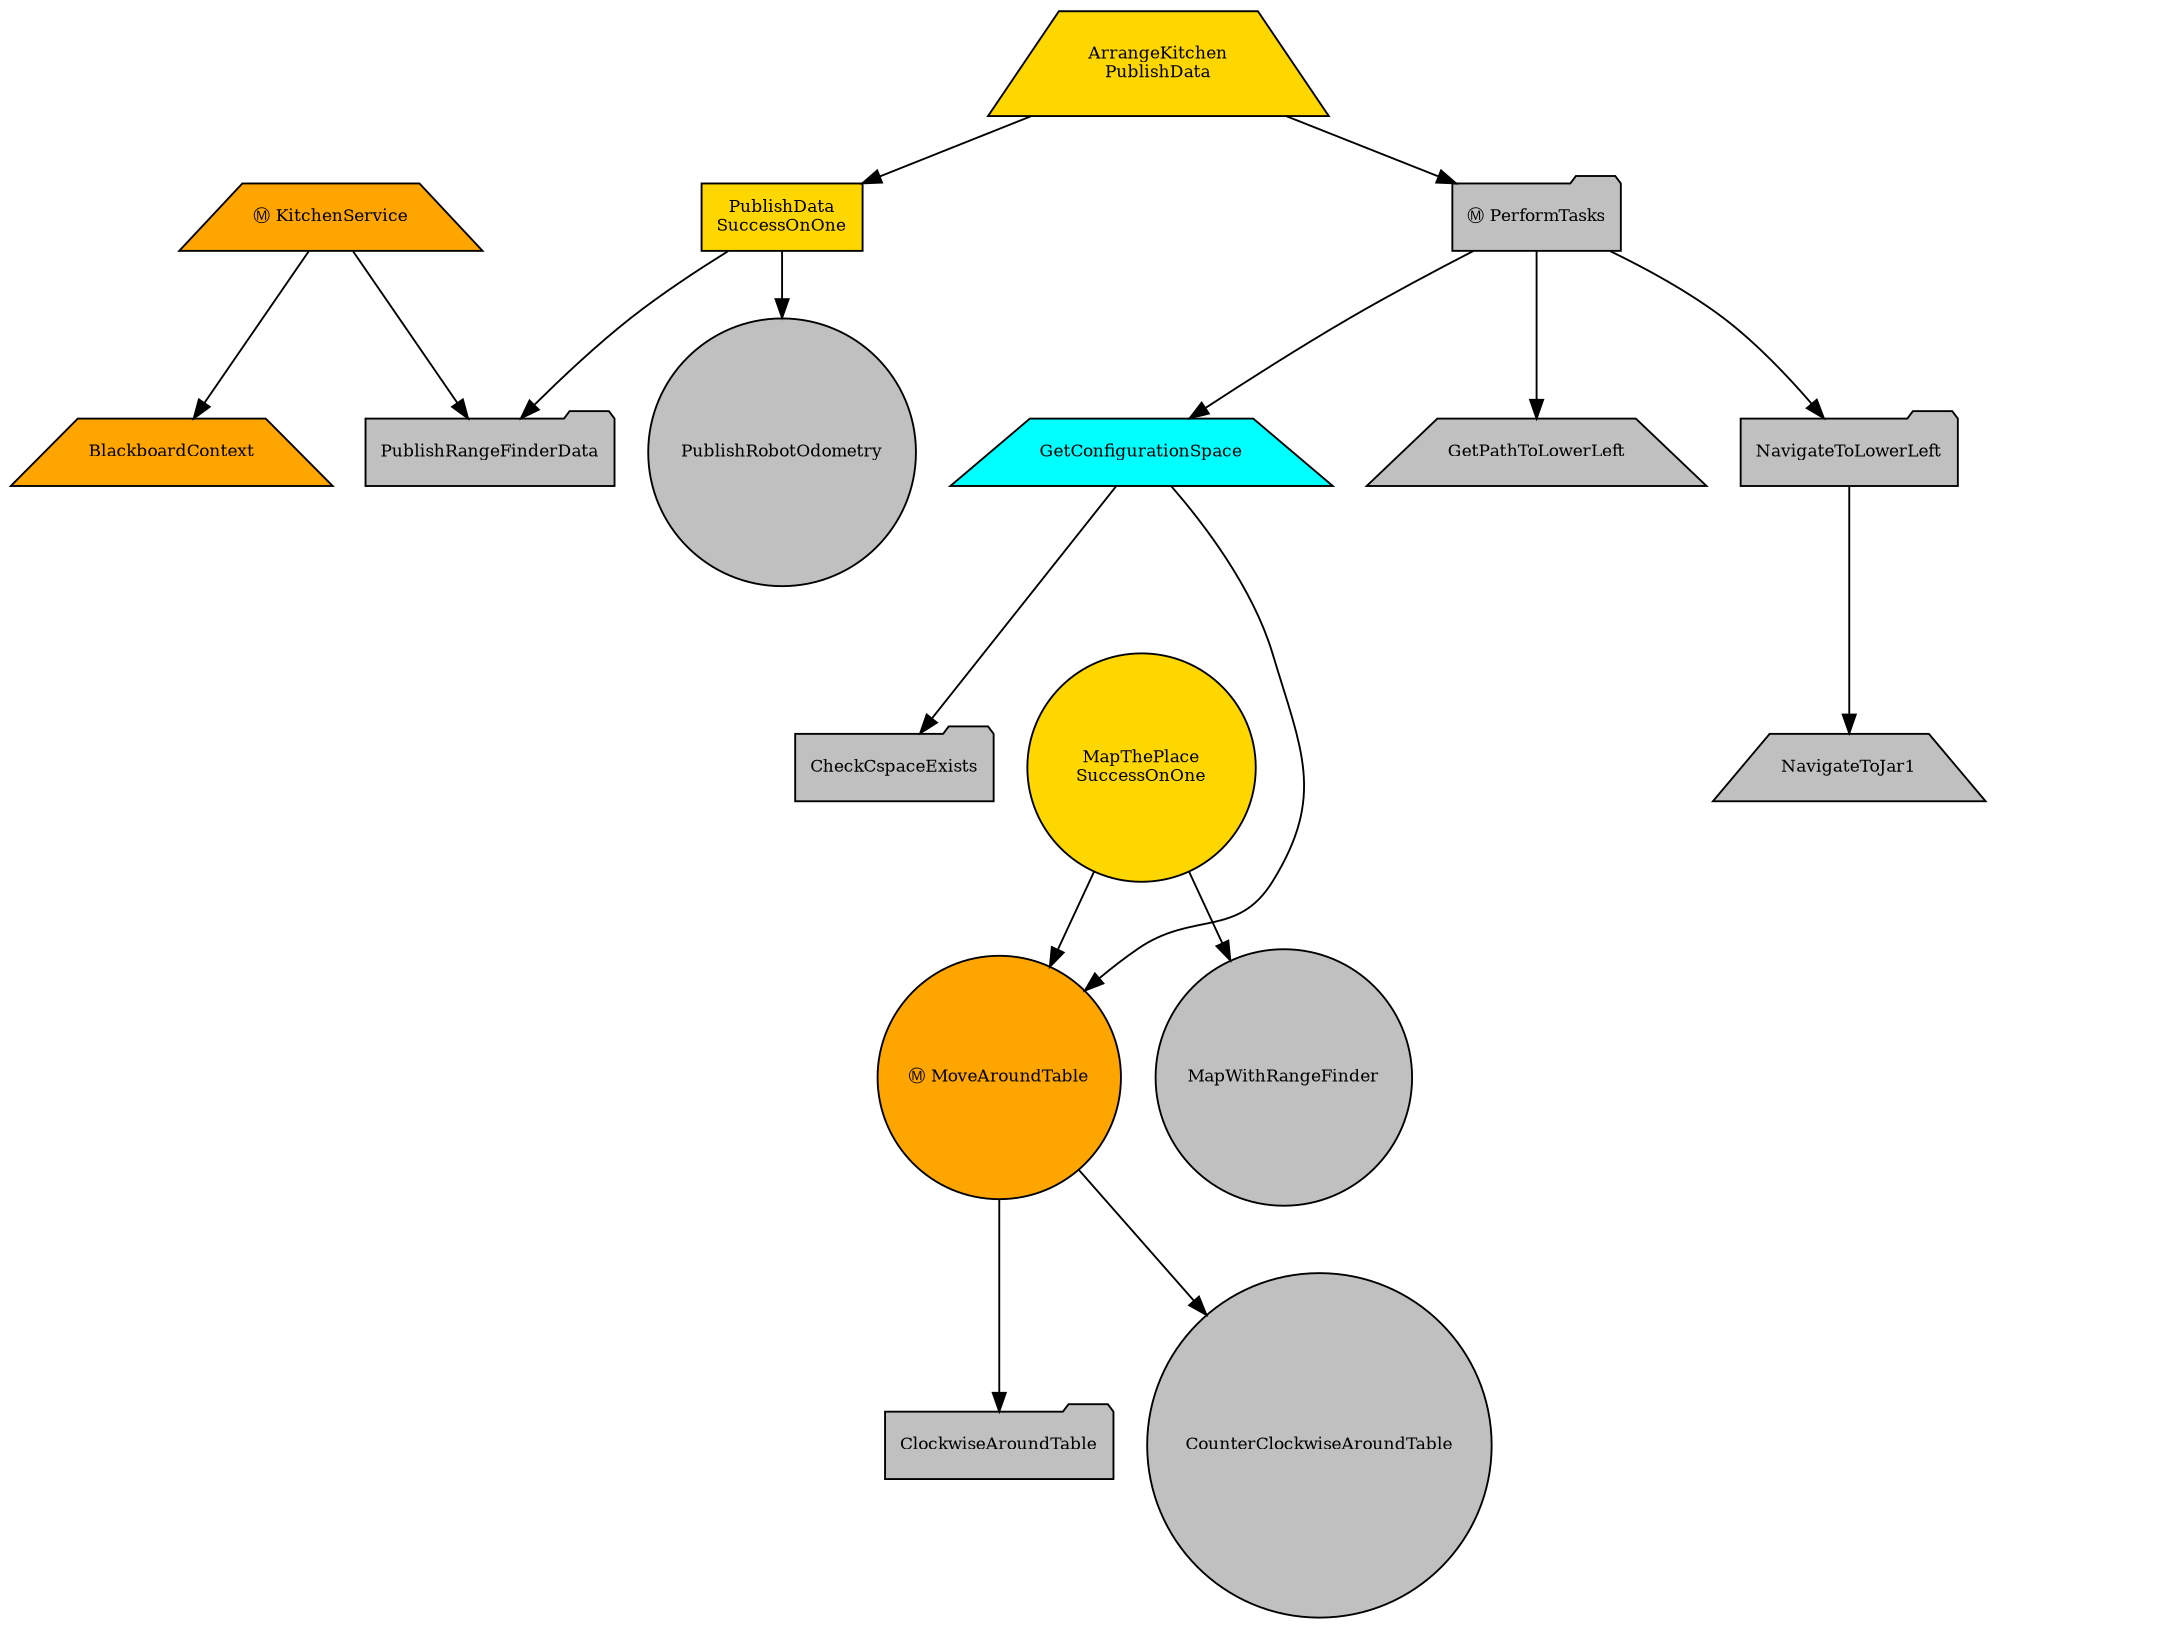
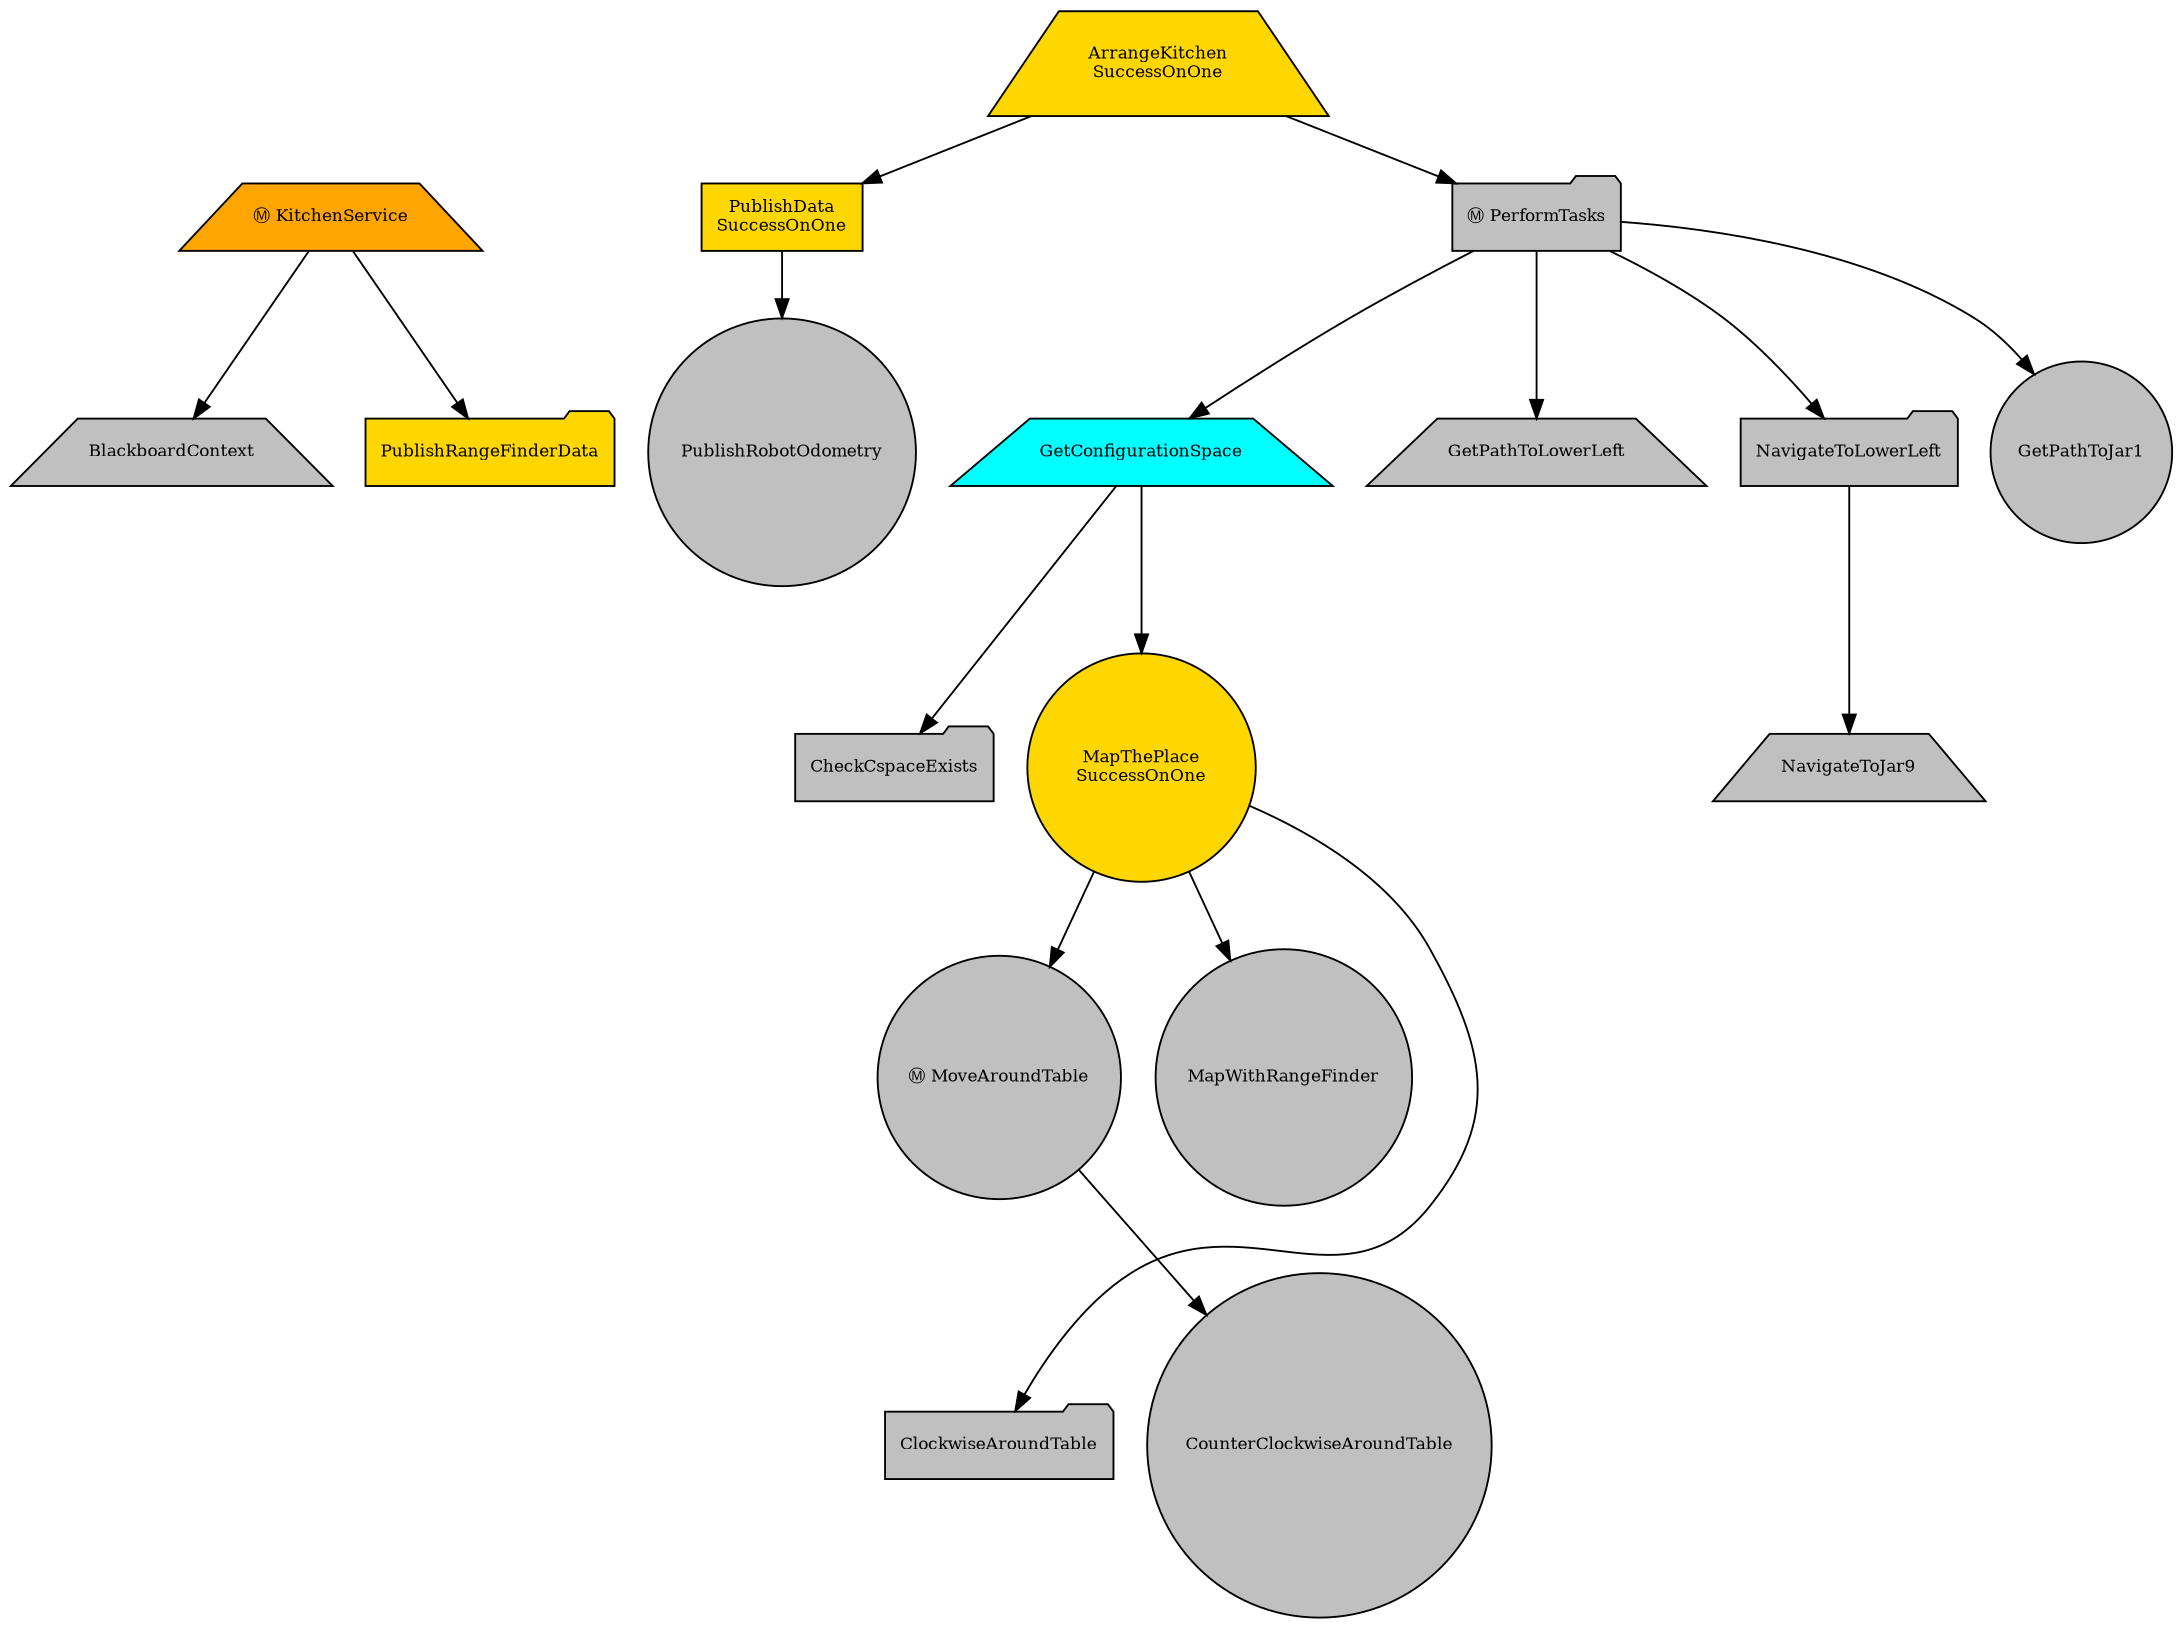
(1158, 64) -> (1158, 64)
(626, 322) -> none
(172, 452) -> (172, 452)
(490, 452) -> (490, 452)
none -> (2081, 452)
(1849, 768) -> (1849, 768)
(1303, 772) -> (1142, 560)
(999, 1077) -> (999, 1077)
(999, 1296) -> (1439, 1194)
